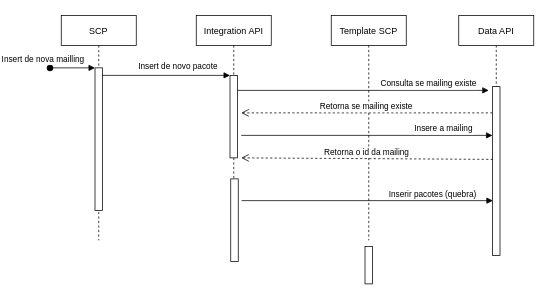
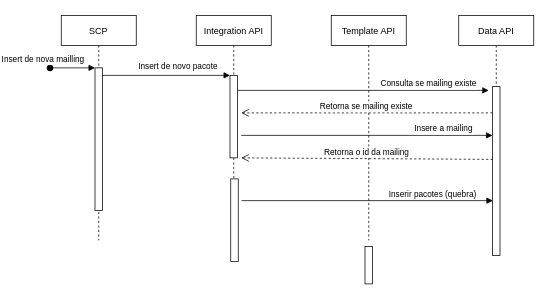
(368, 31) -> (368, 31)
